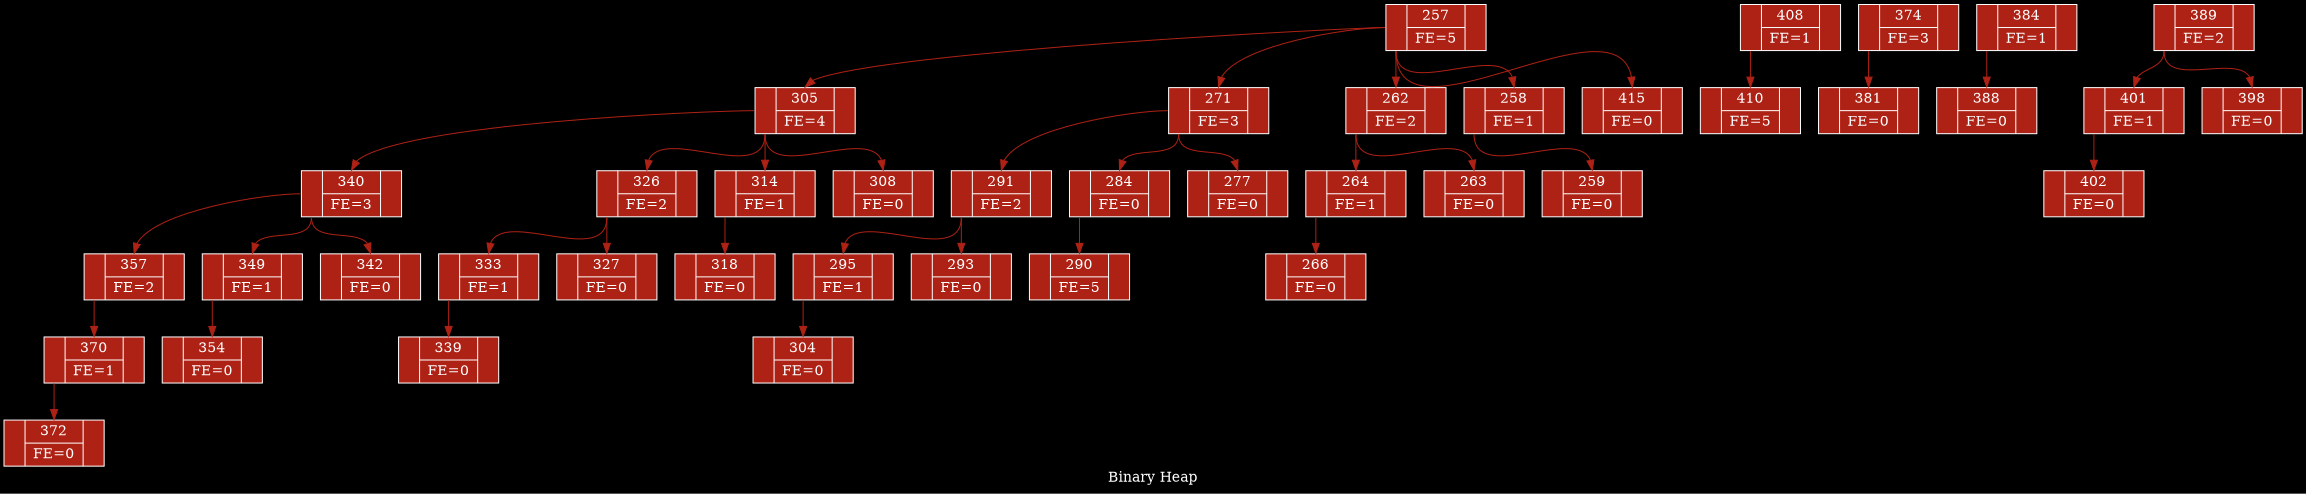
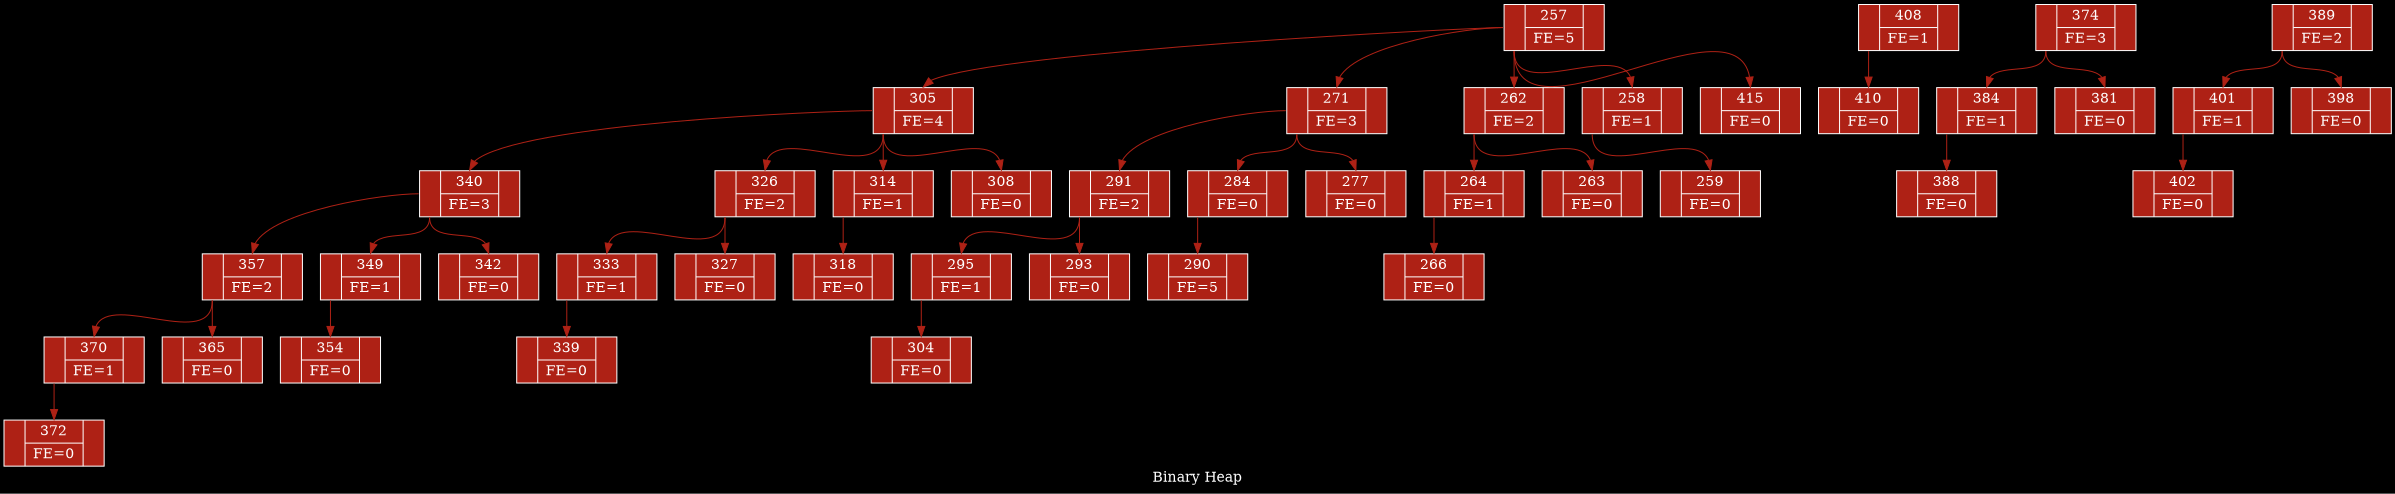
none -> (2022, 69)
(1750, 122) -> (1869, 122)
none -> (212, 360)
